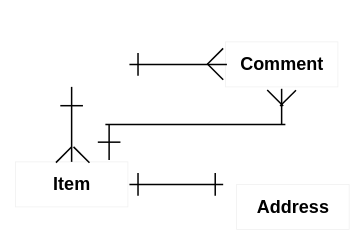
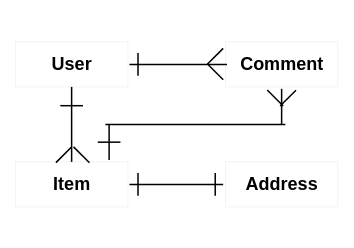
none -> (72, 64)
(293, 207) -> (282, 184)
